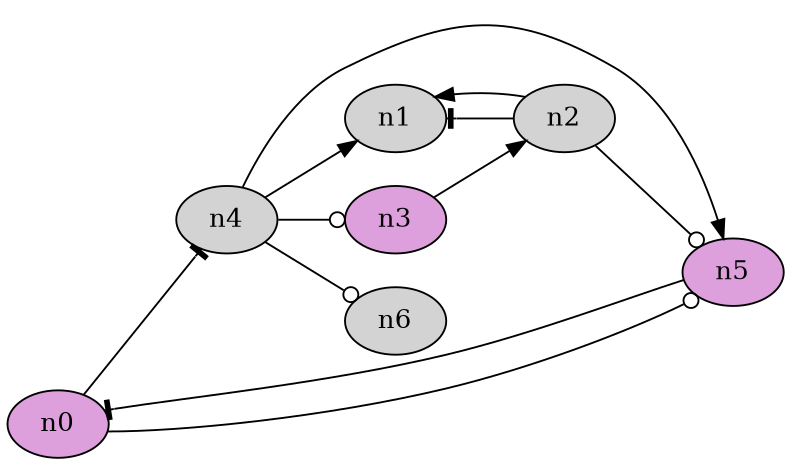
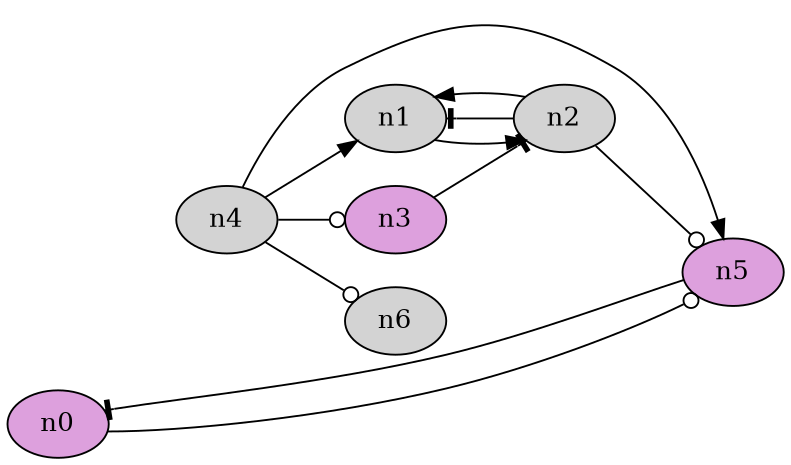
none -> (471, 144)
(476, 172) -> (476, 172)
(139, 326) -> none
